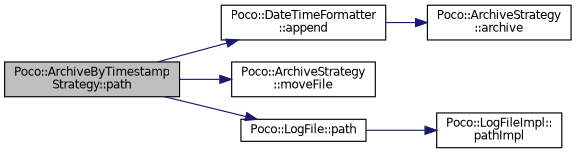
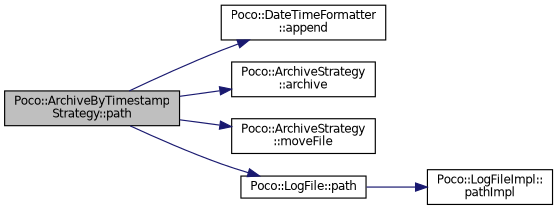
(401, 23) -> (200, 94)
